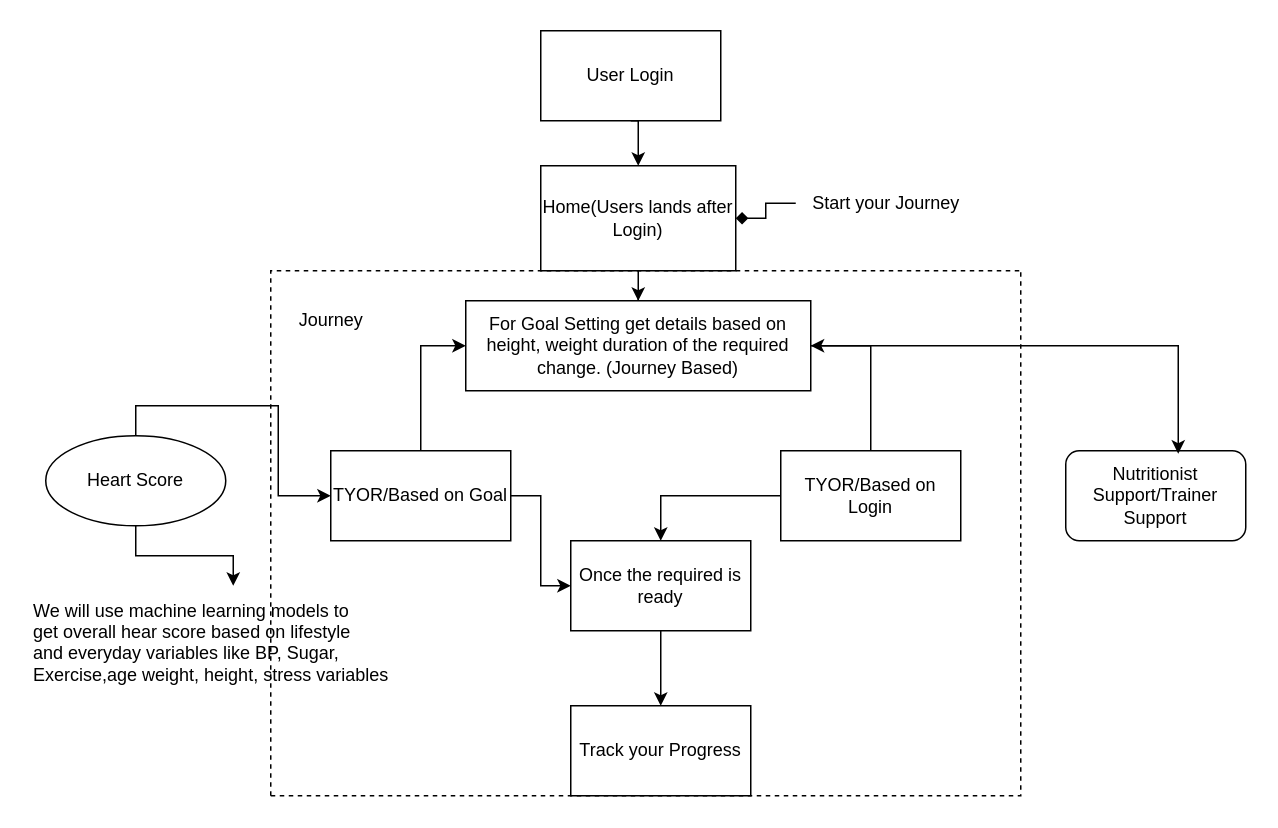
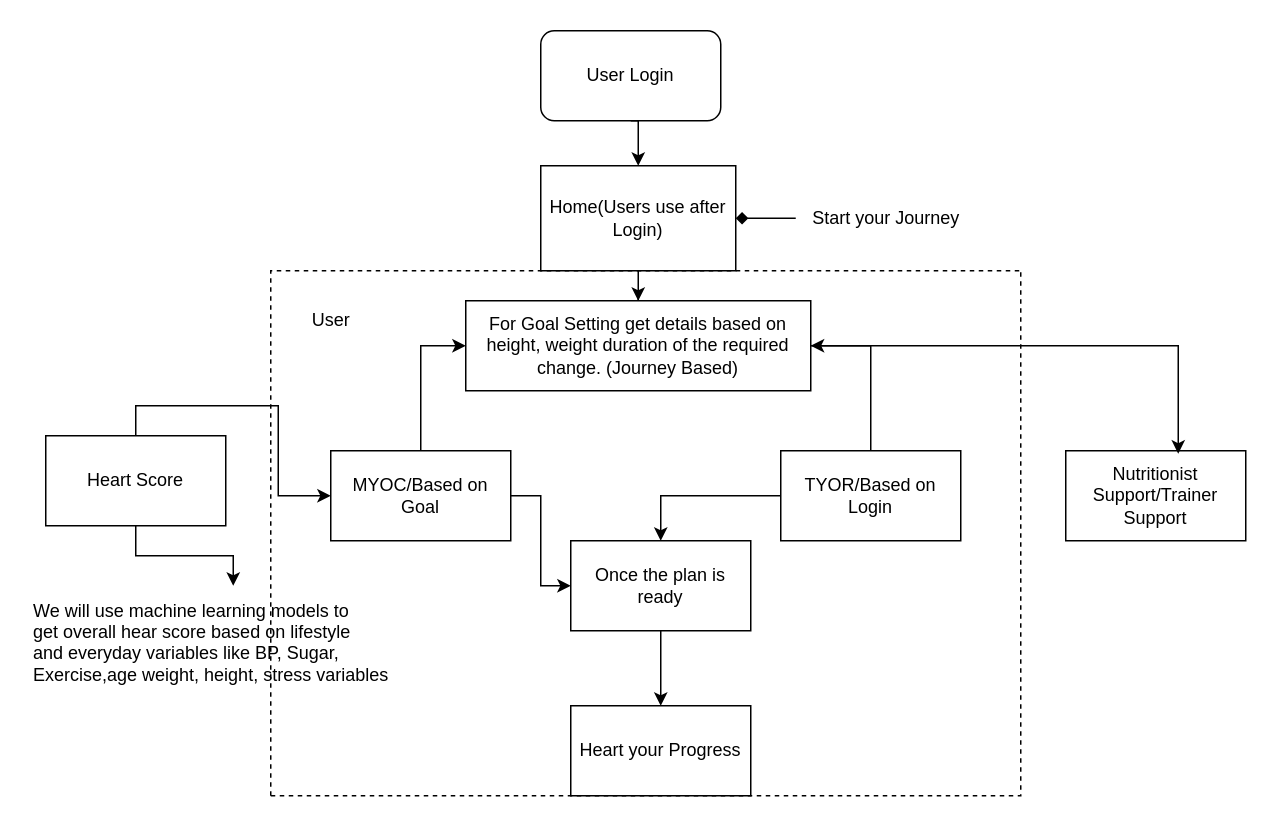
(631, 76) -> (631, 76)
(886, 203) -> (886, 218)
(638, 218) -> (638, 218)
(332, 320) -> (332, 320)
(136, 481) -> (136, 481)
(421, 496) -> (421, 496)
(1156, 496) -> (1156, 496)
(661, 586) -> (661, 586)
(661, 751) -> (661, 751)
